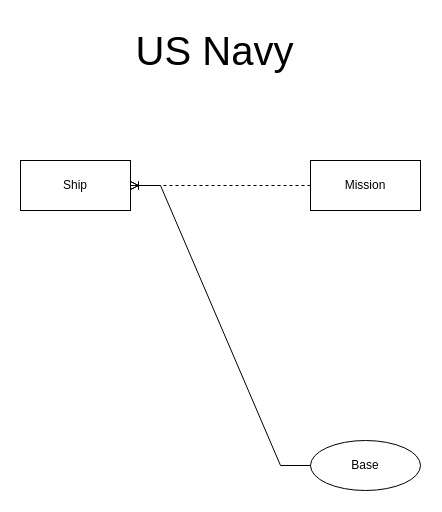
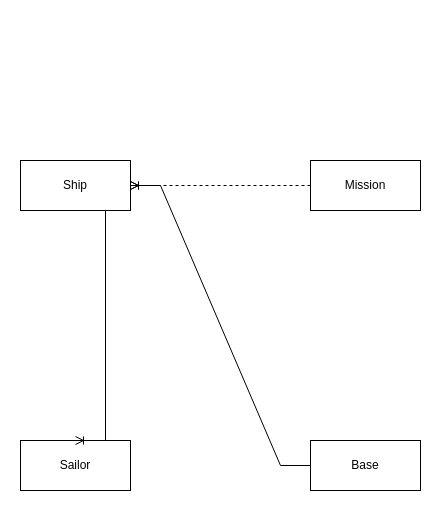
(215, 51) -> none
none -> (106, 340)
none -> (76, 466)
(366, 466) -> (366, 466)
